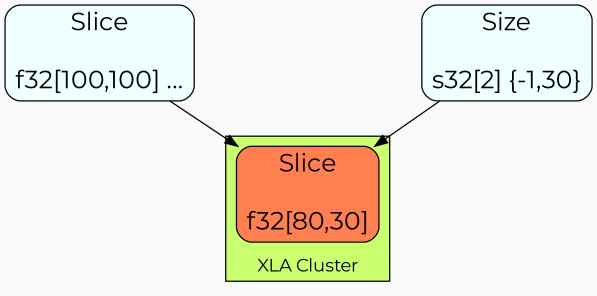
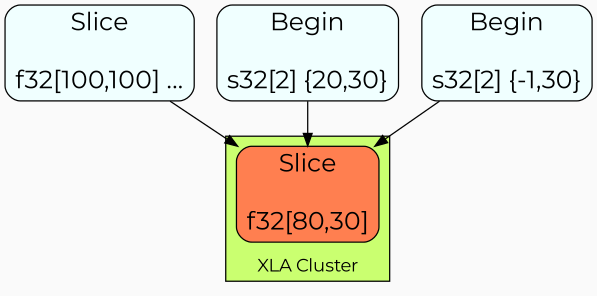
none -> (308, 53)
(507, 53) -> (507, 53)
